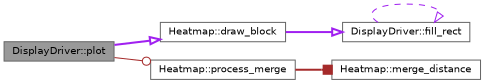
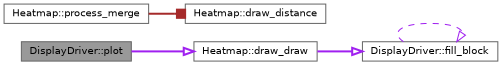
(223, 32) -> (256, 51)
(406, 32) -> (430, 51)
(128, 59) -> none
(406, 70) -> (256, 14)
